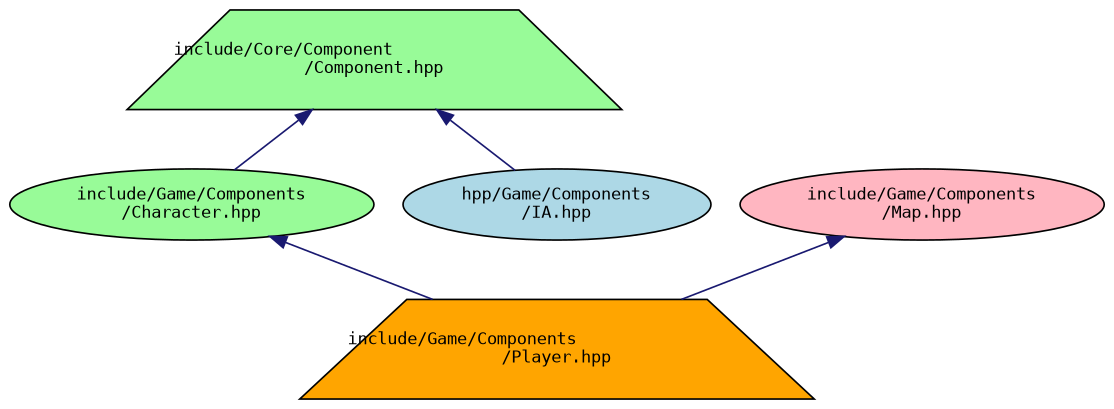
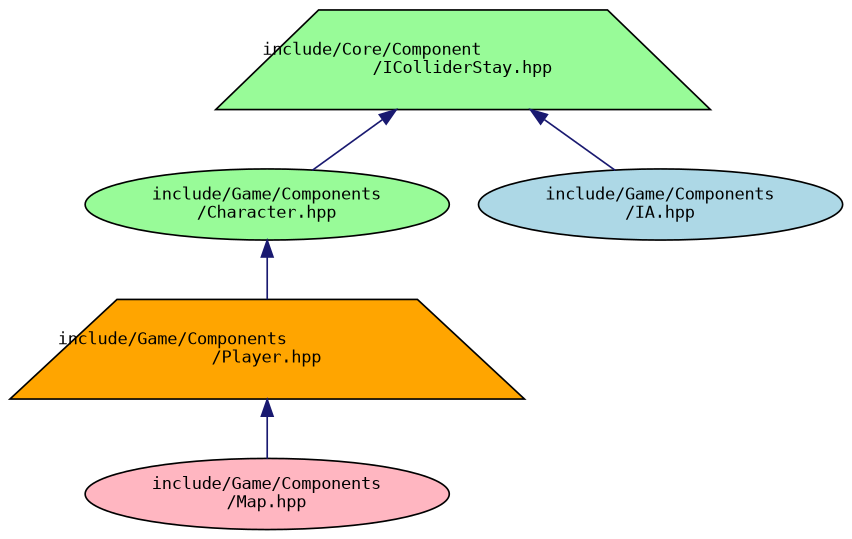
(374, 60) -> (463, 60)
(557, 205) -> (661, 204)
(755, 271) -> (267, 438)
